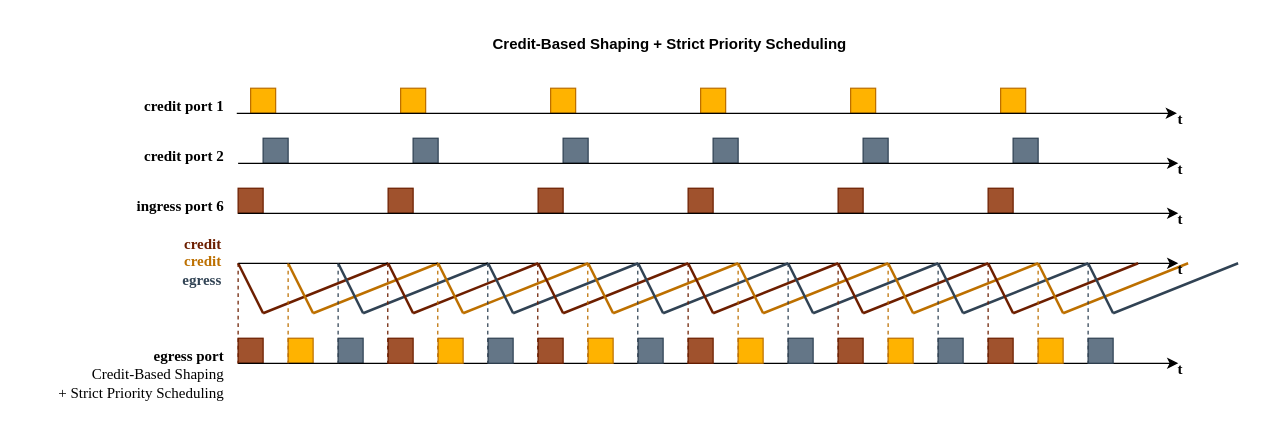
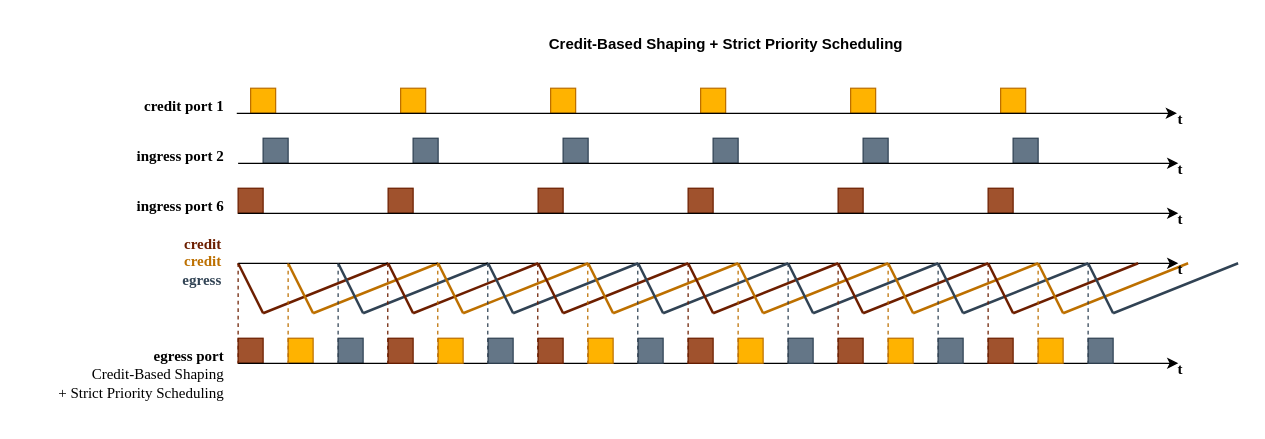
(669, 44) -> (726, 44)
(176, 157) -> (171, 157)
